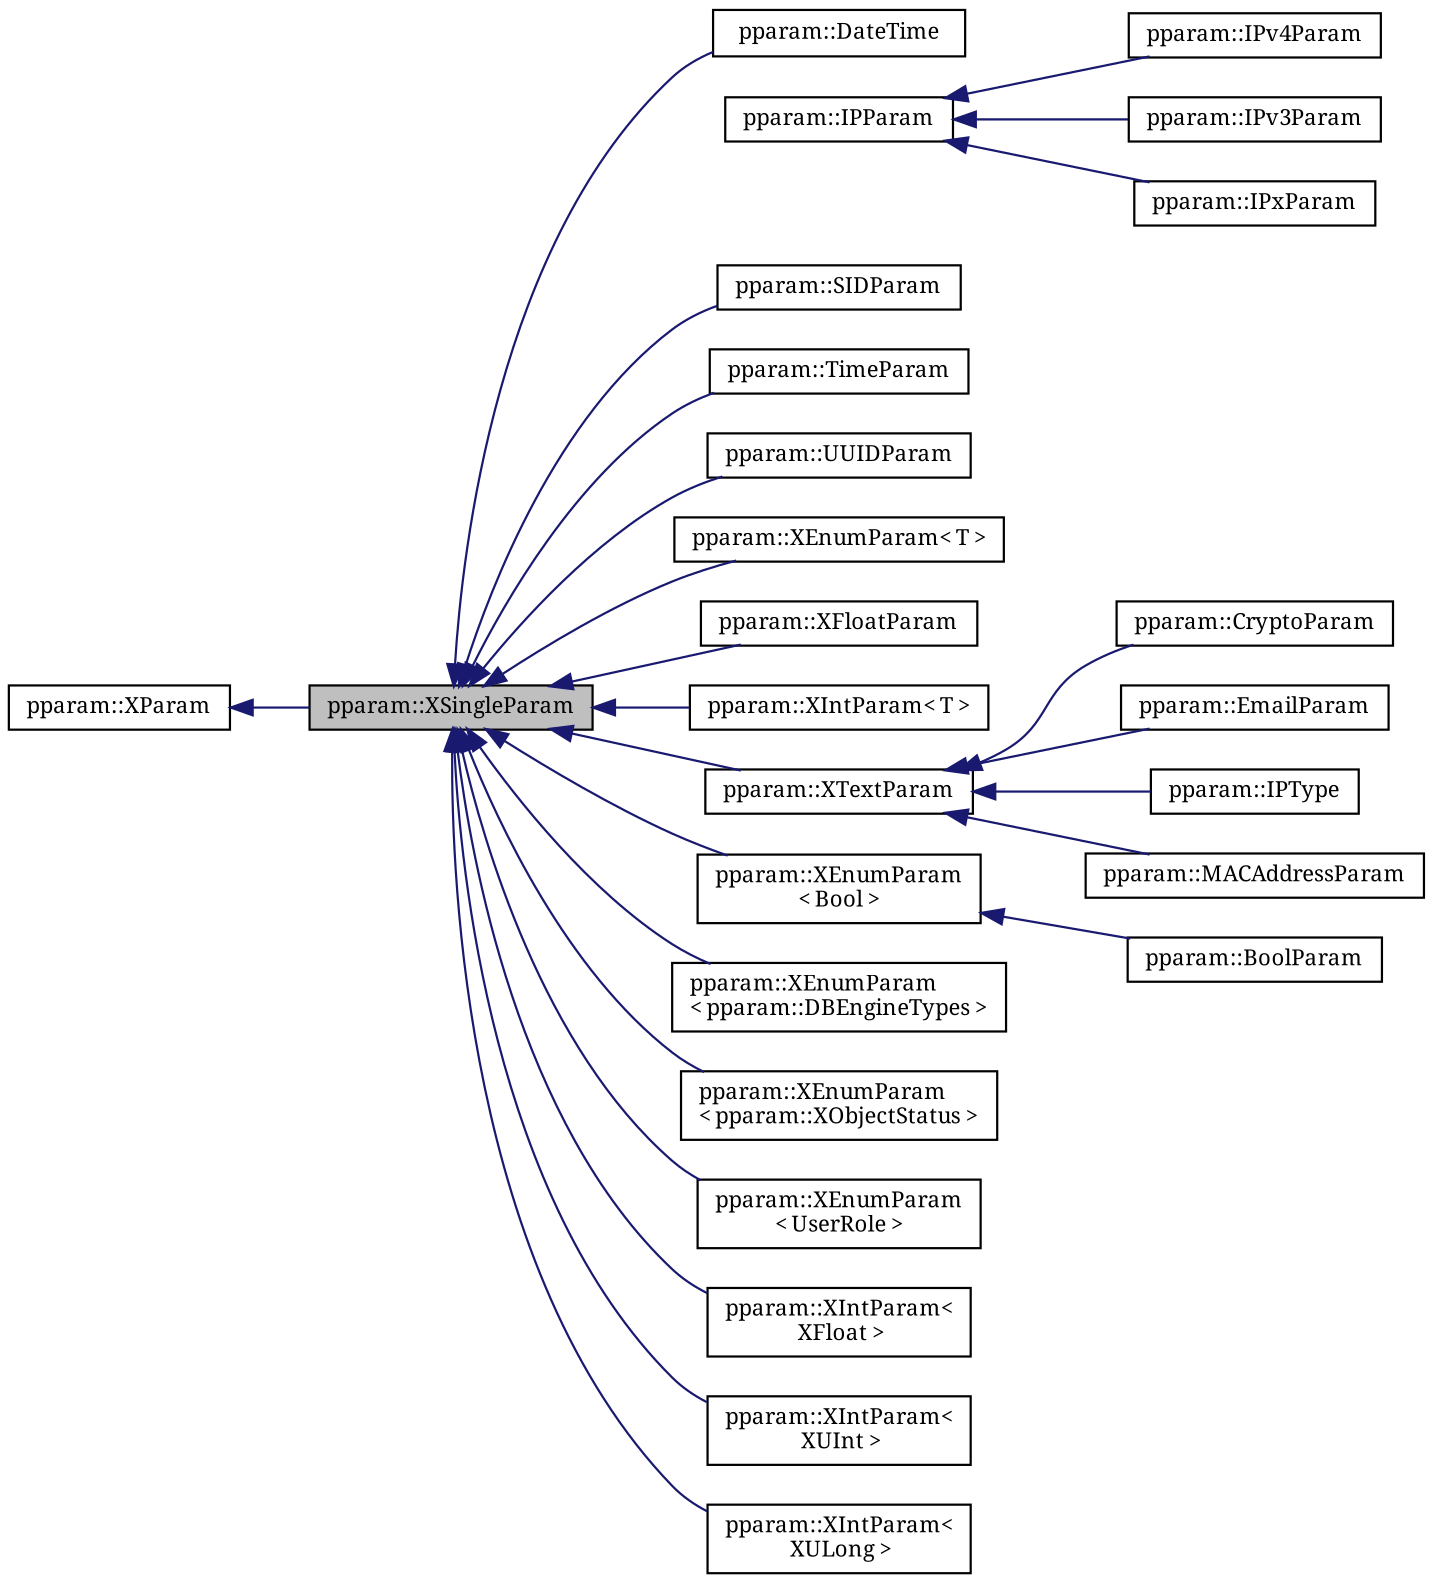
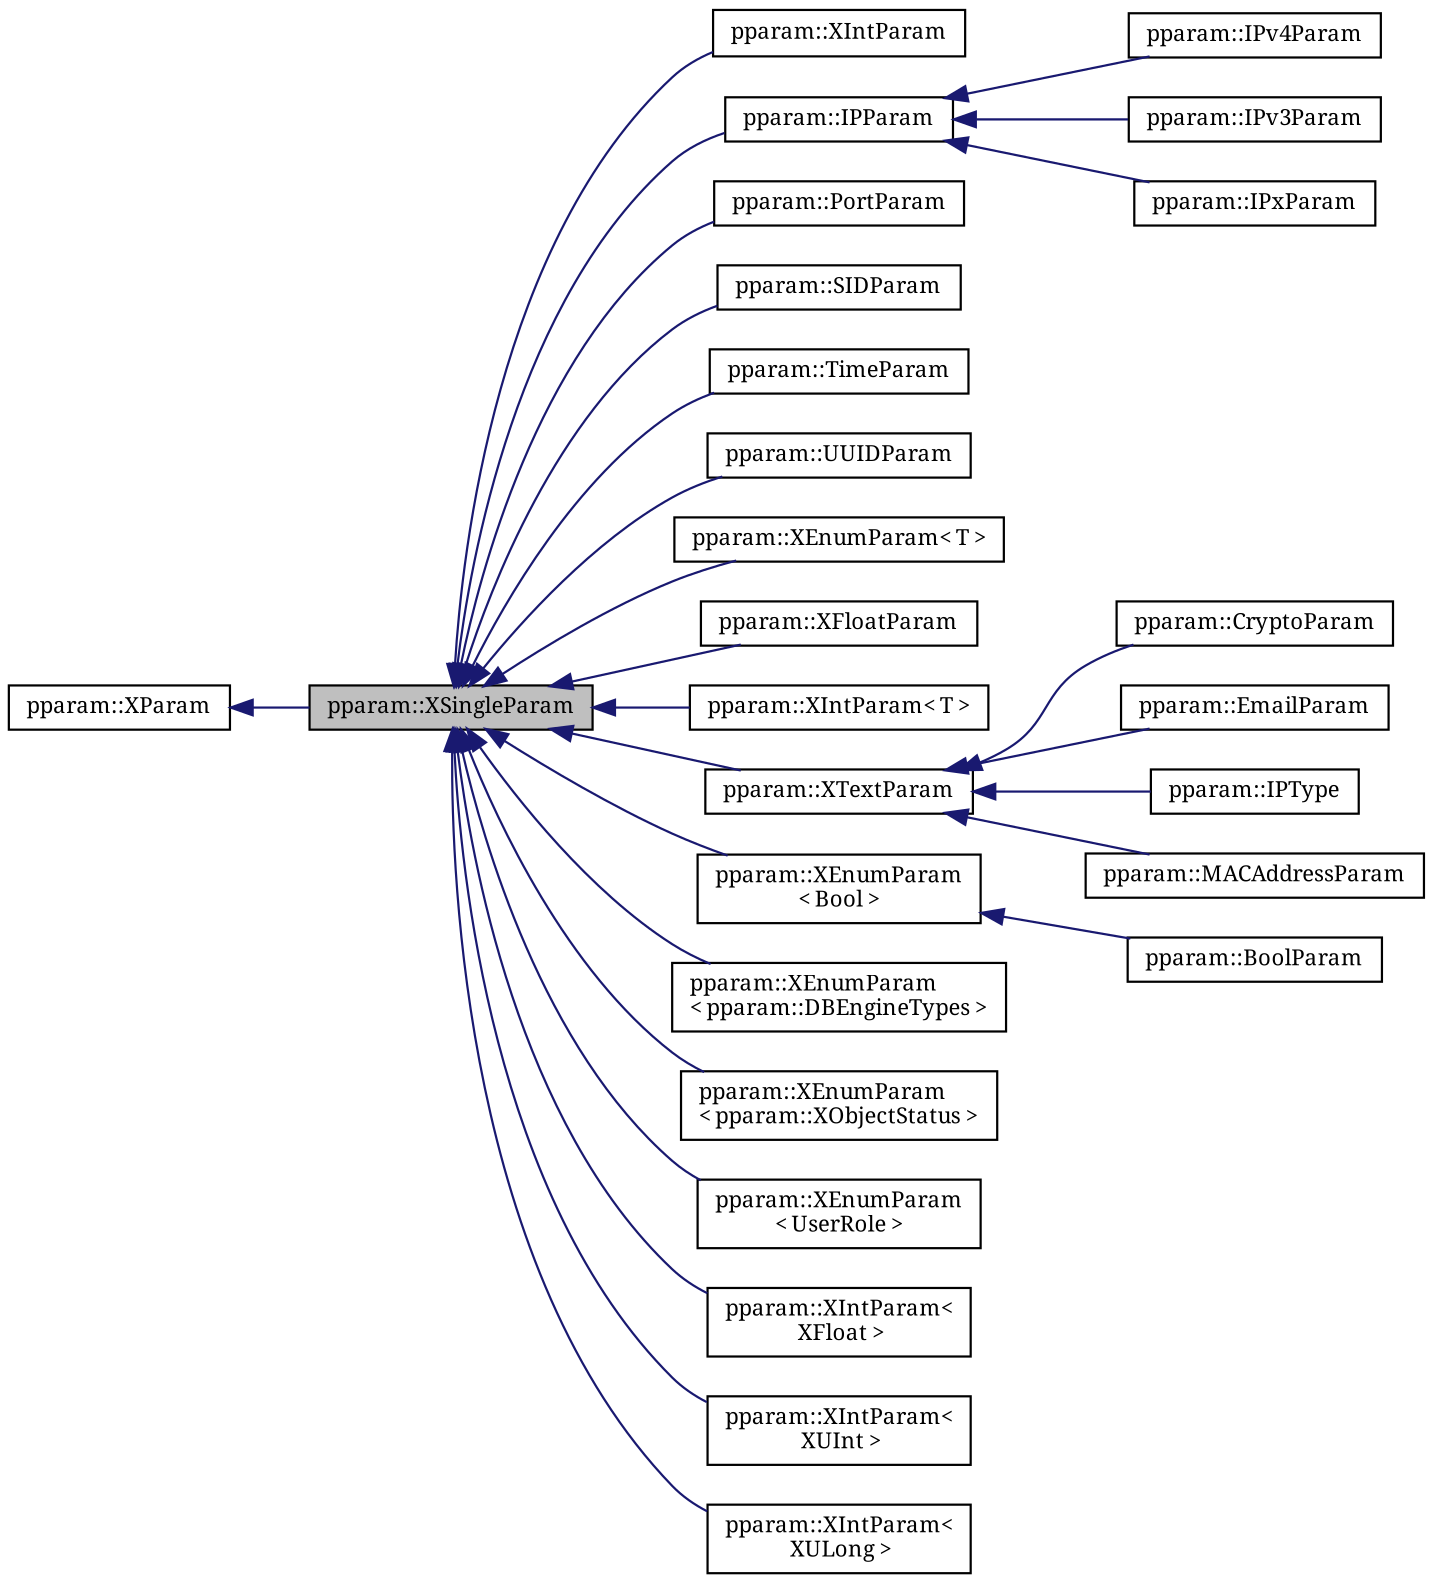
(839, 33) -> (839, 33)
none -> (839, 203)
none -> (534, 366)
